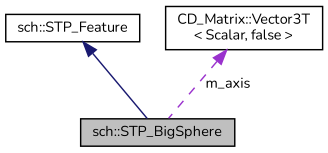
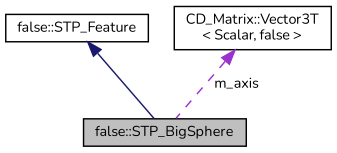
(73, 28) -> (77, 28)
(158, 133) -> (165, 133)
